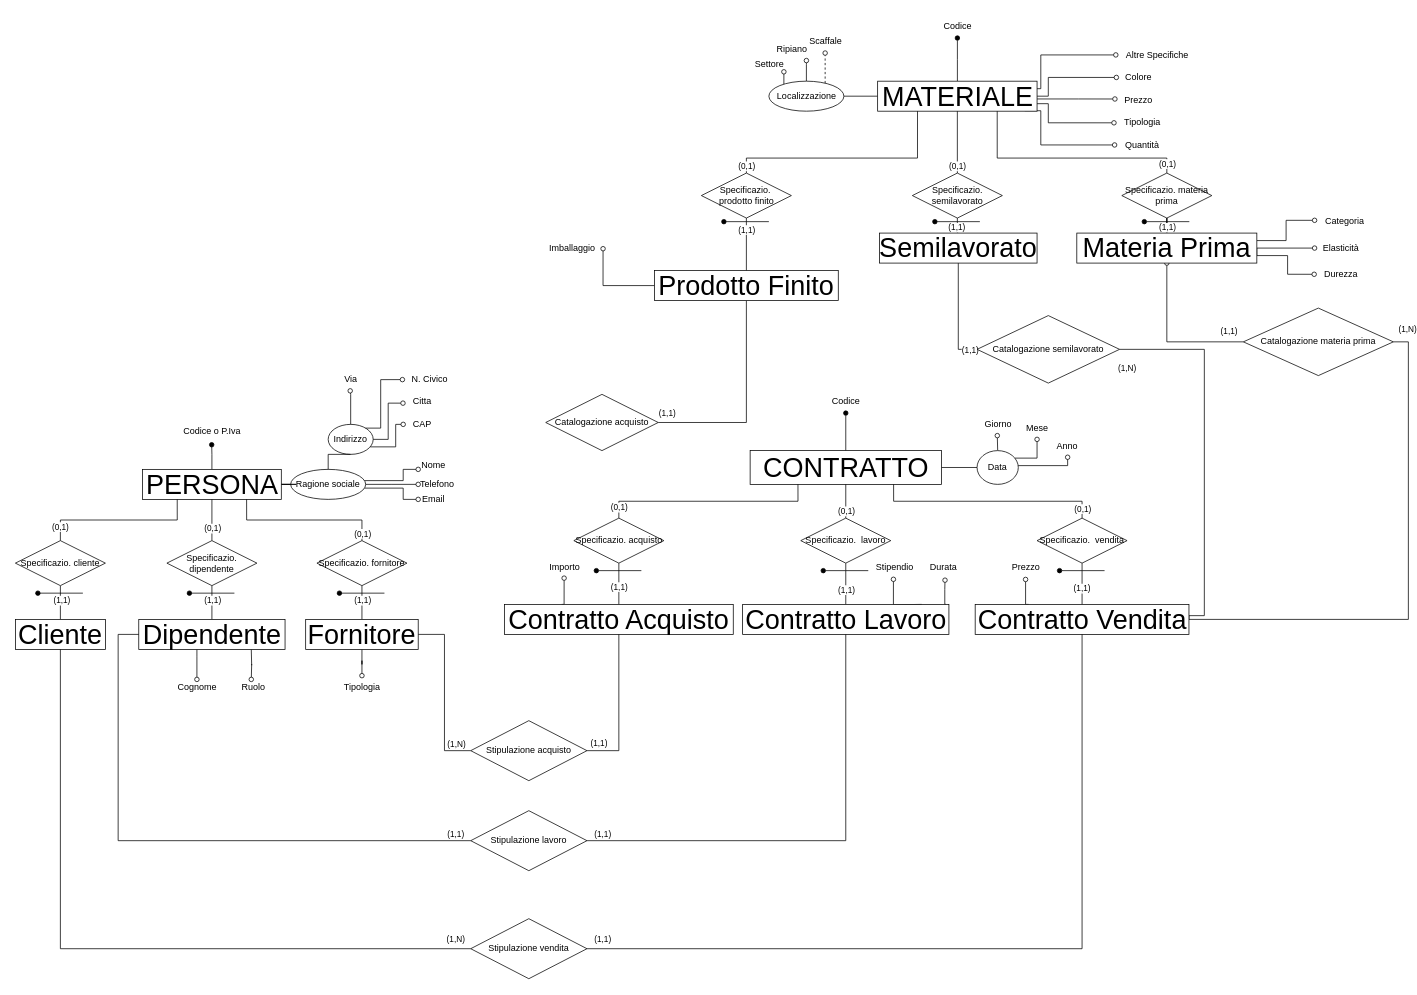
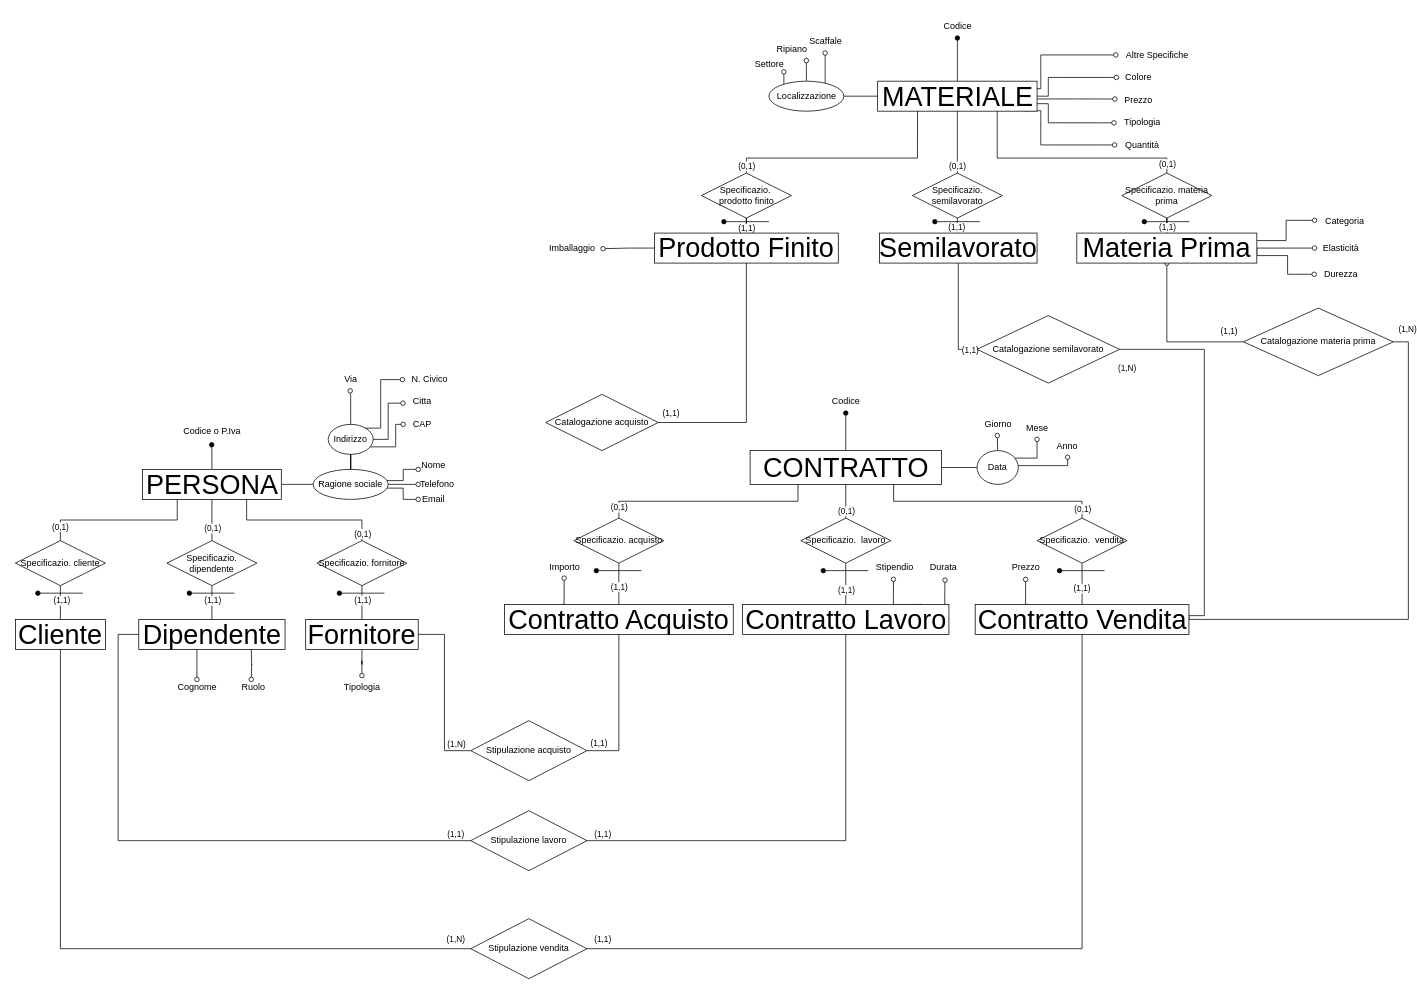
(825, 69) -> (825, 69)
(746, 285) -> (746, 248)
(328, 484) -> (351, 484)
